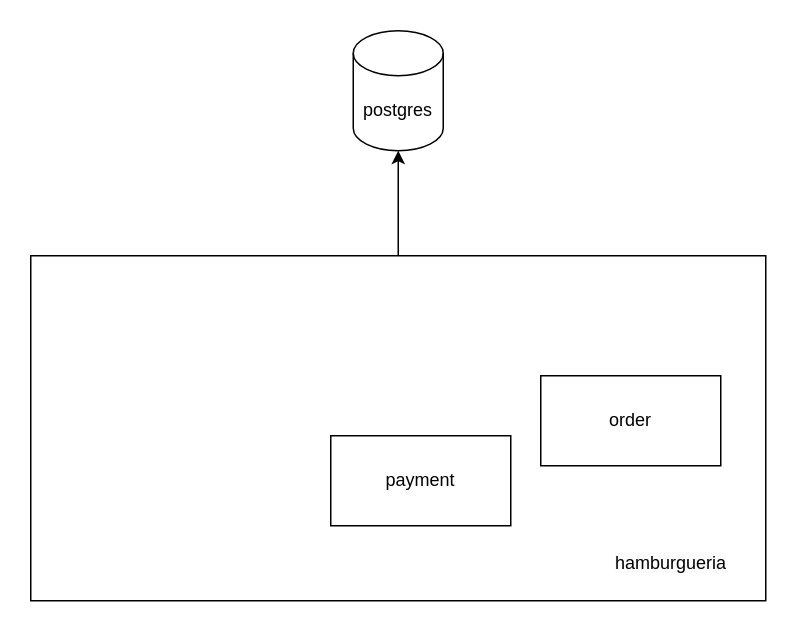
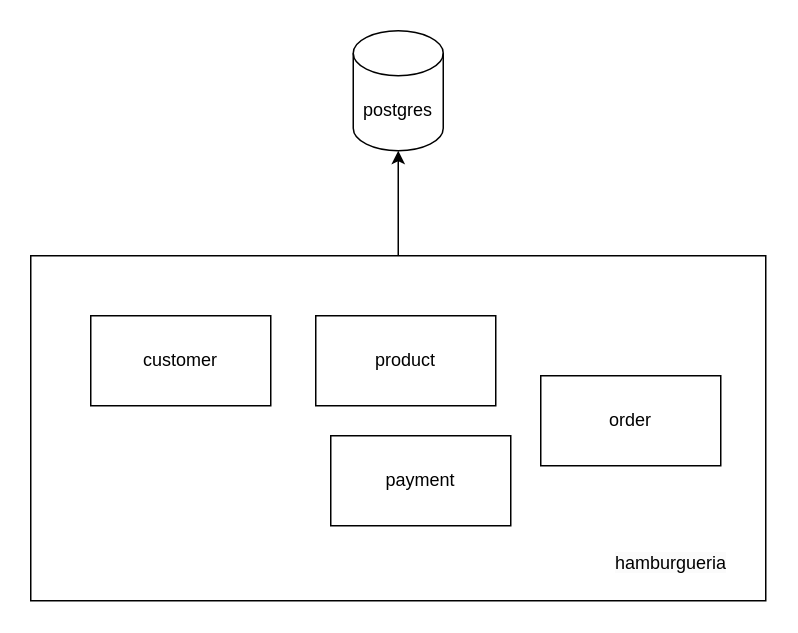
none -> (181, 361)
none -> (406, 361)
